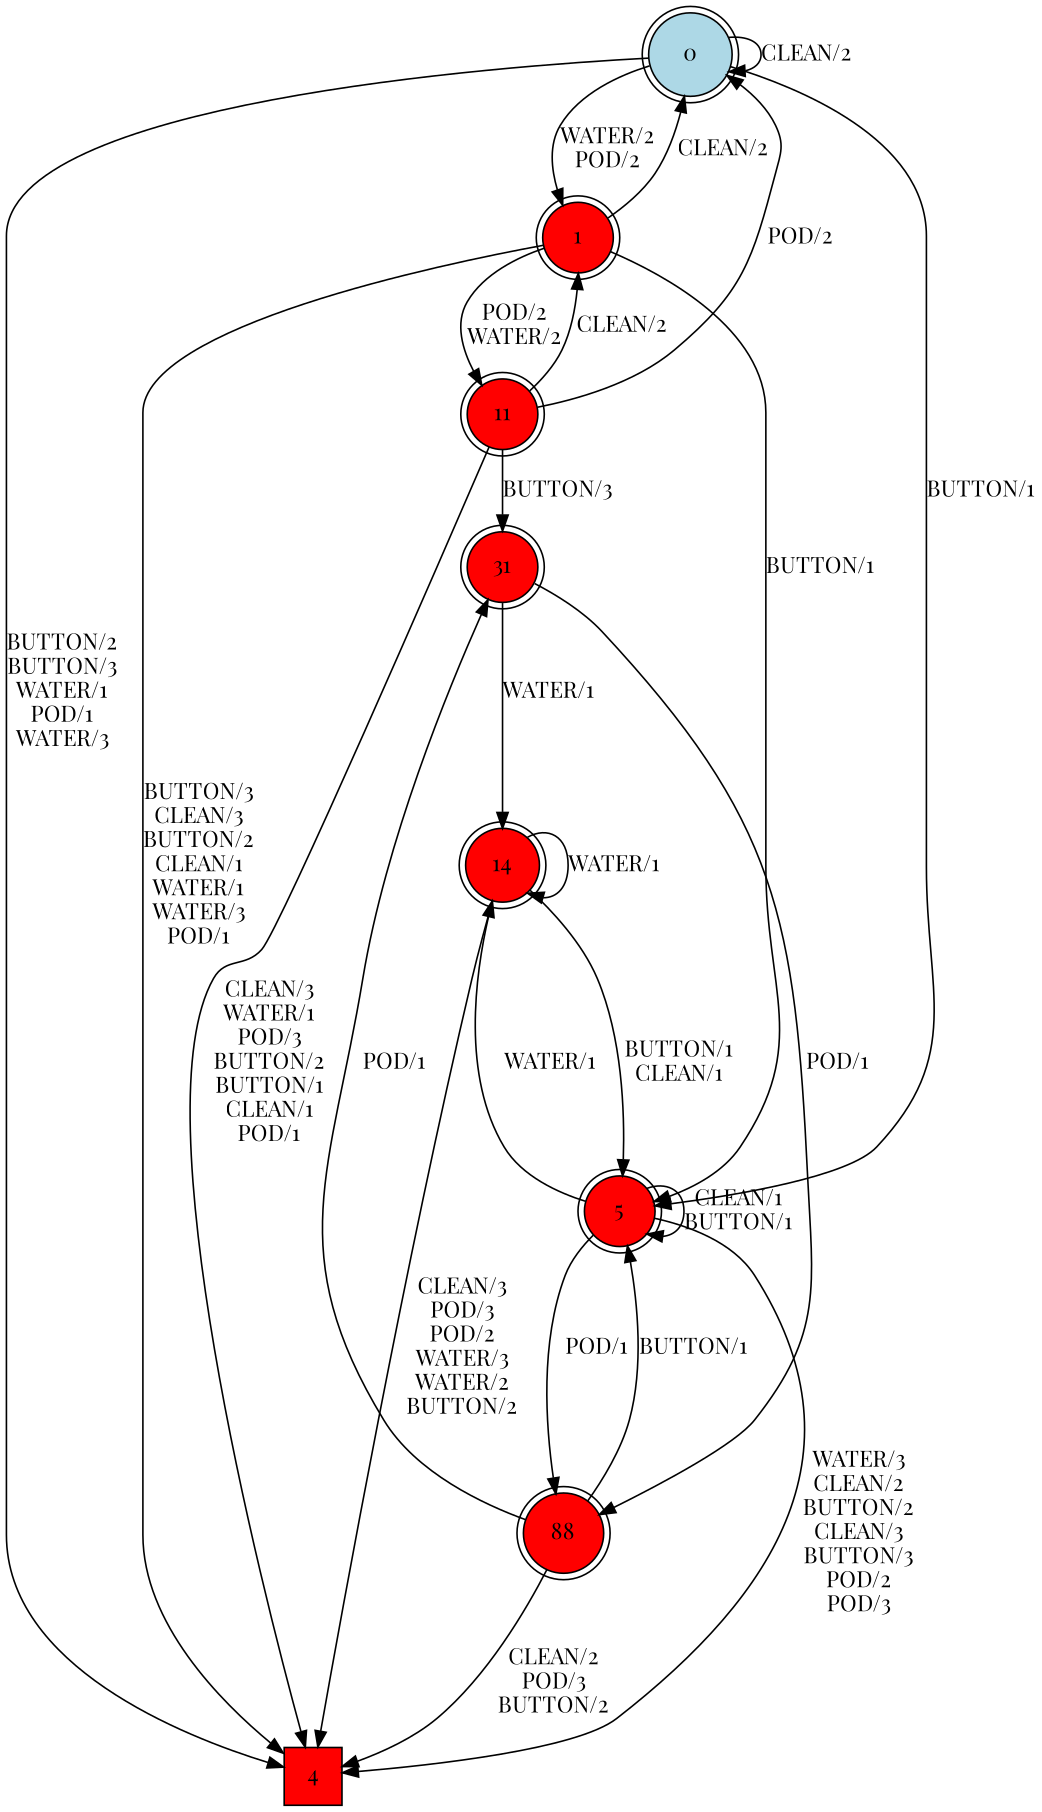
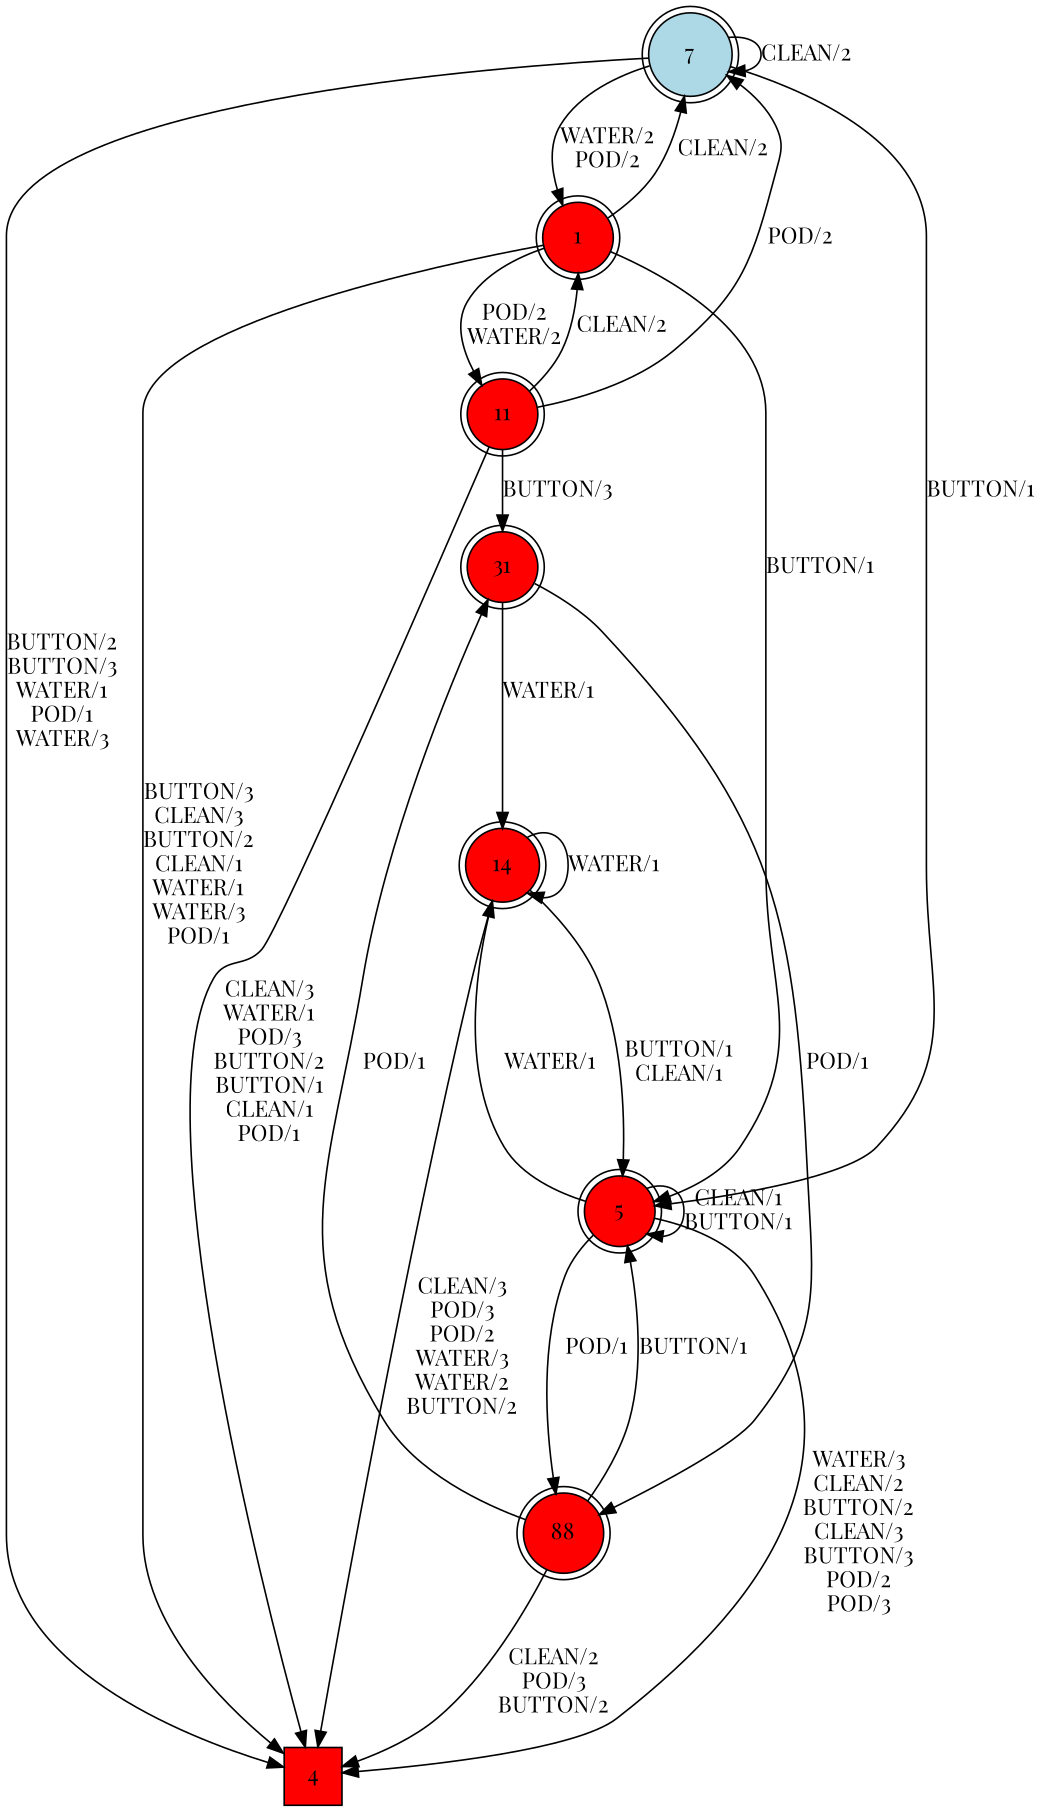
(690, 55) -> (690, 55)
